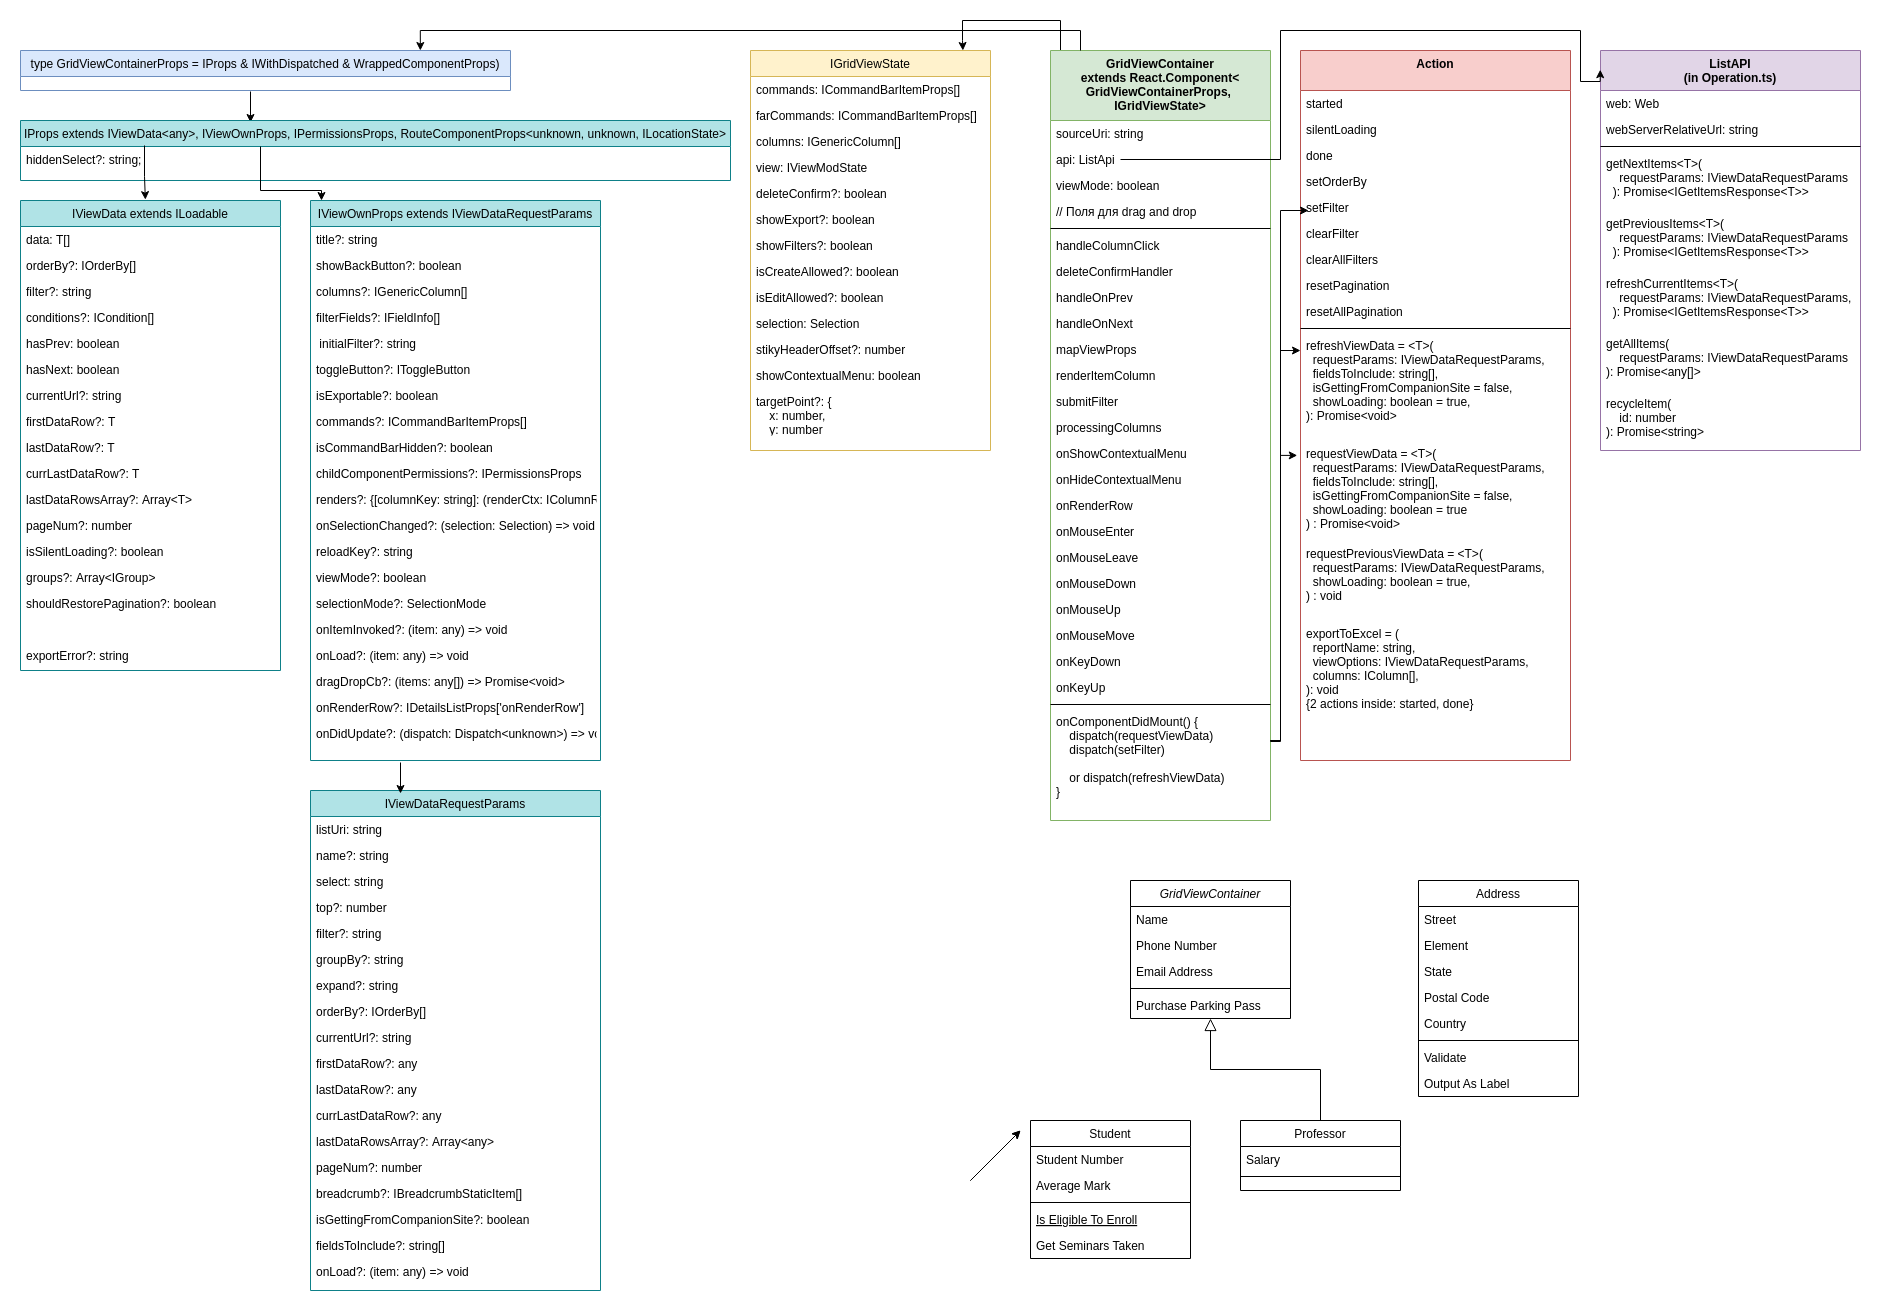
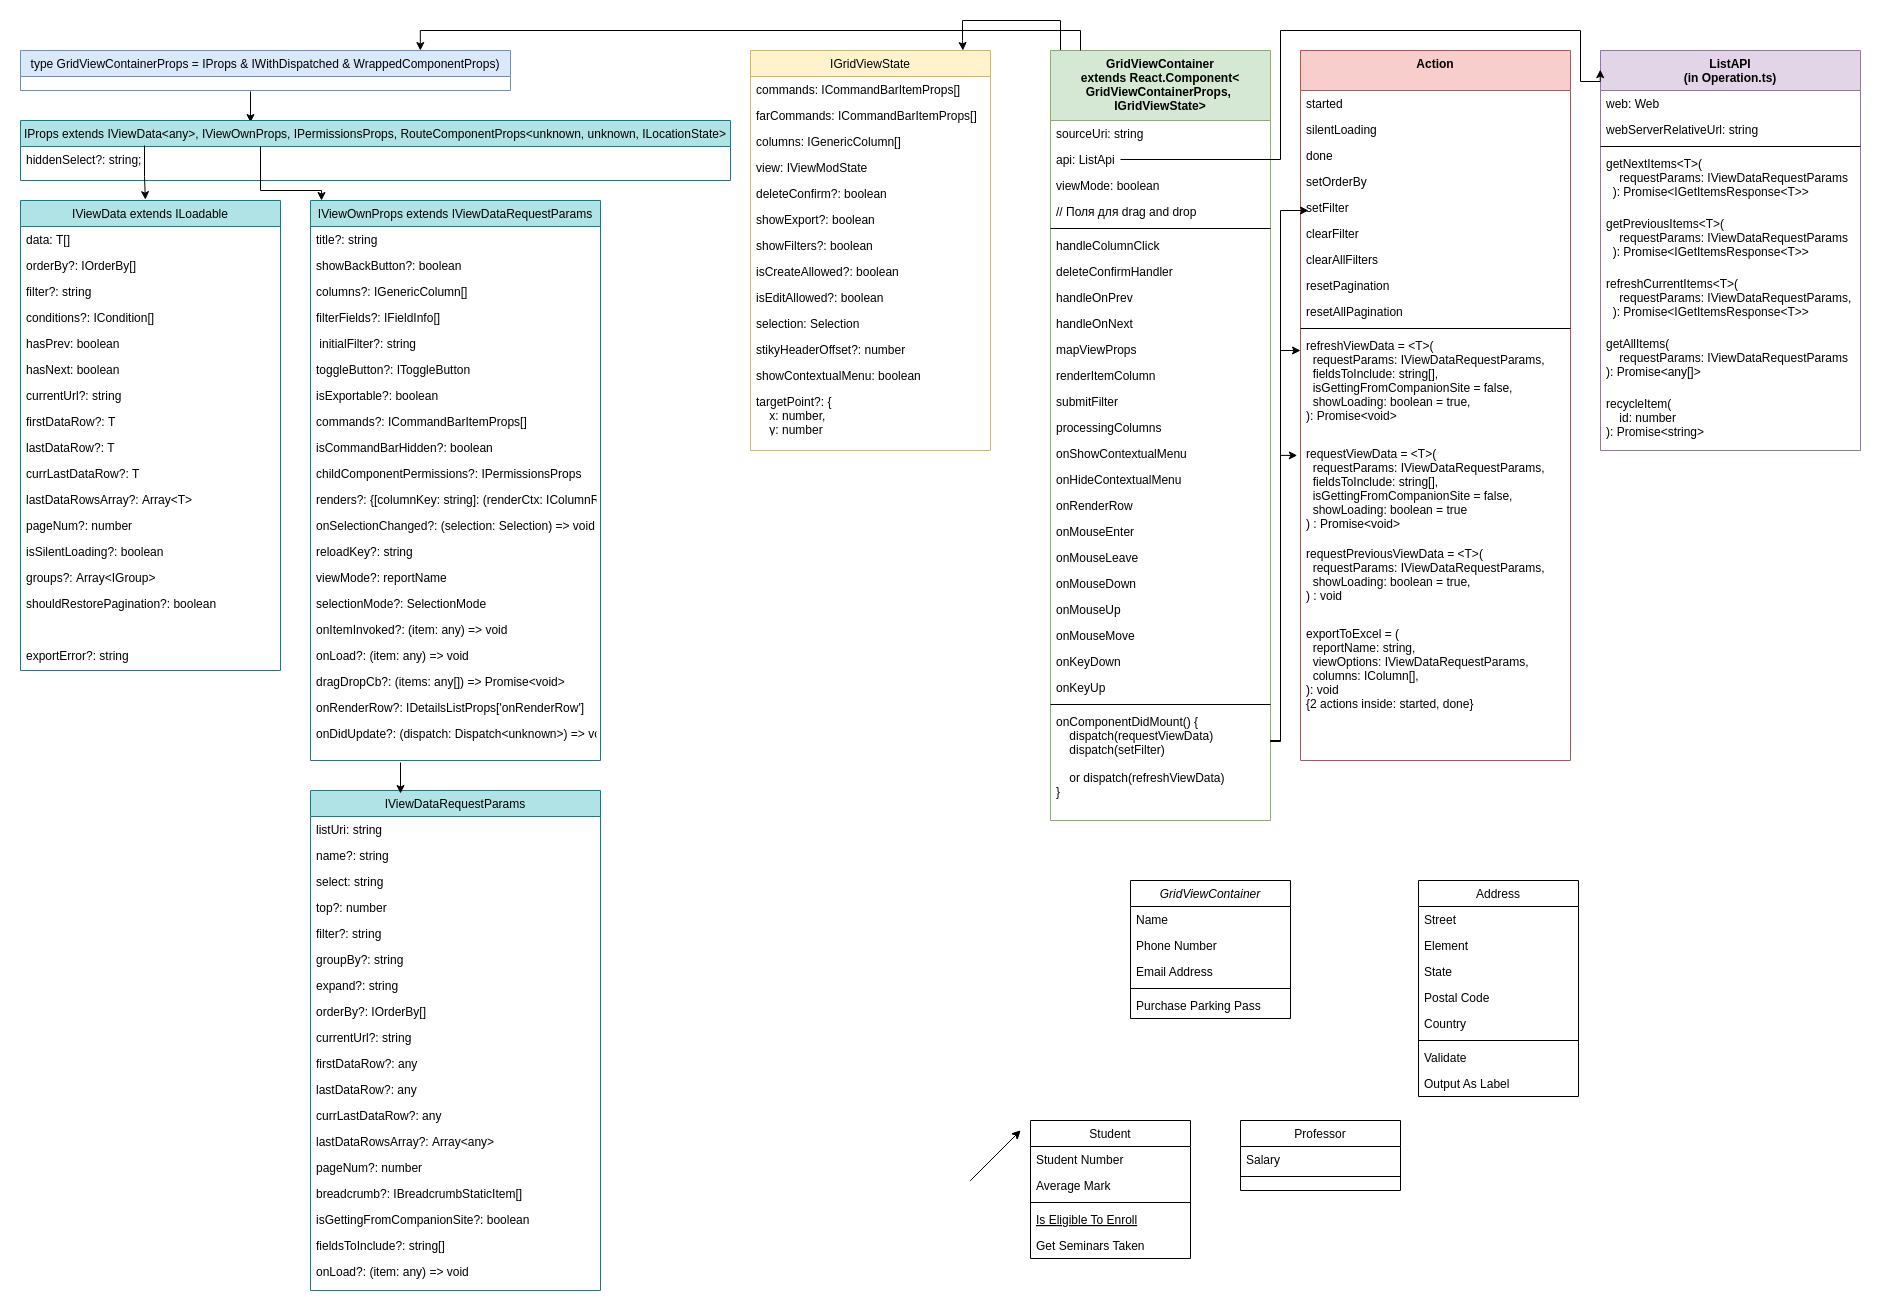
(372, 578) -> (383, 578)
(1273, 1070) -> none
